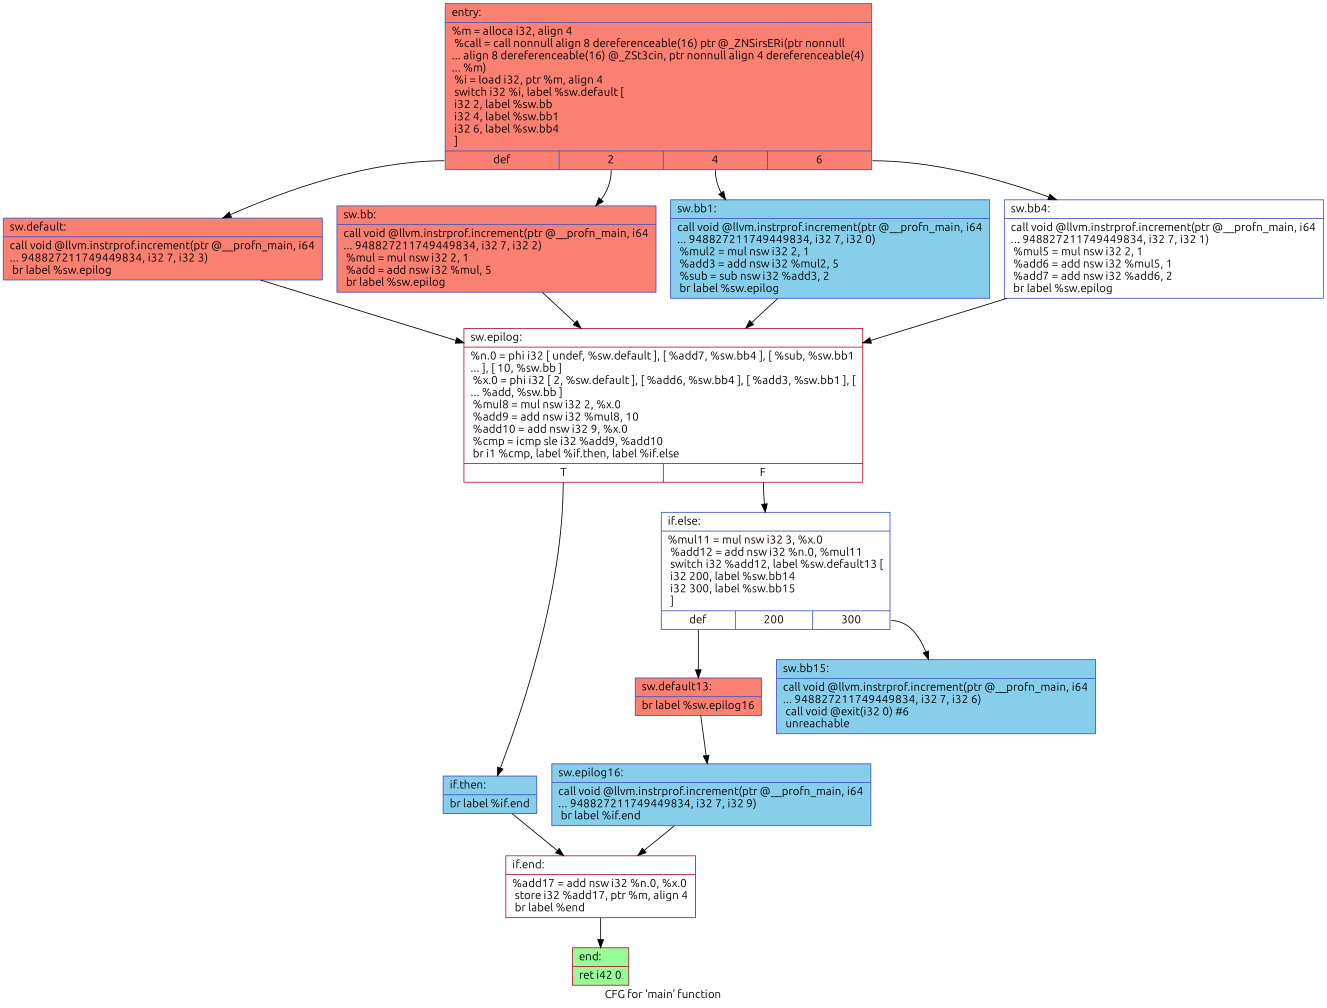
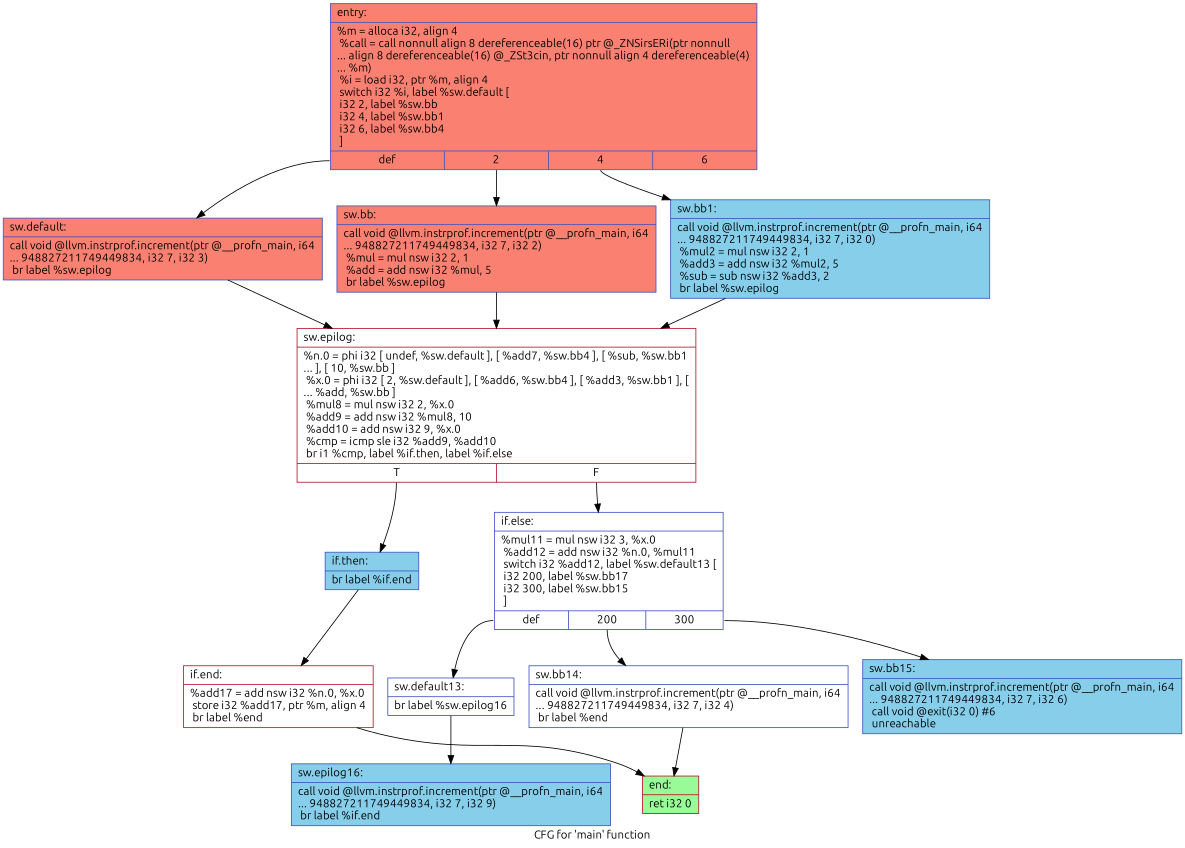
(1164, 249) -> none
(732, 577) -> (565, 577)
none -> (689, 697)
(698, 697) -> (451, 697)
(659, 838) -> none
(601, 975) -> (671, 804)
